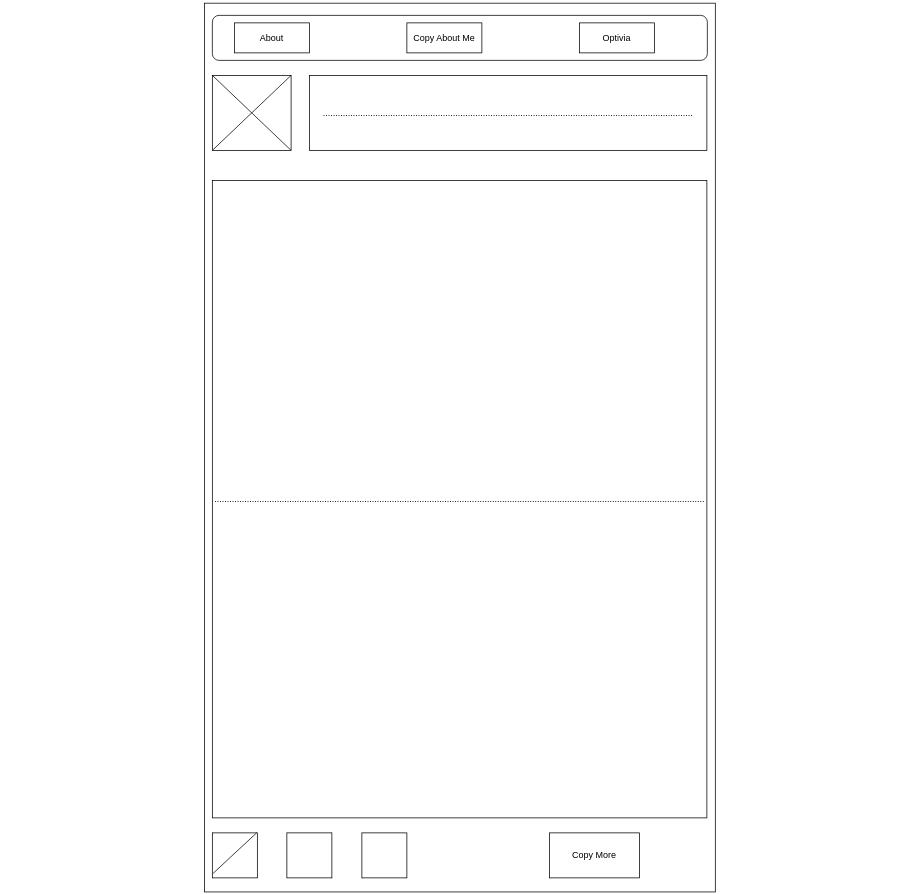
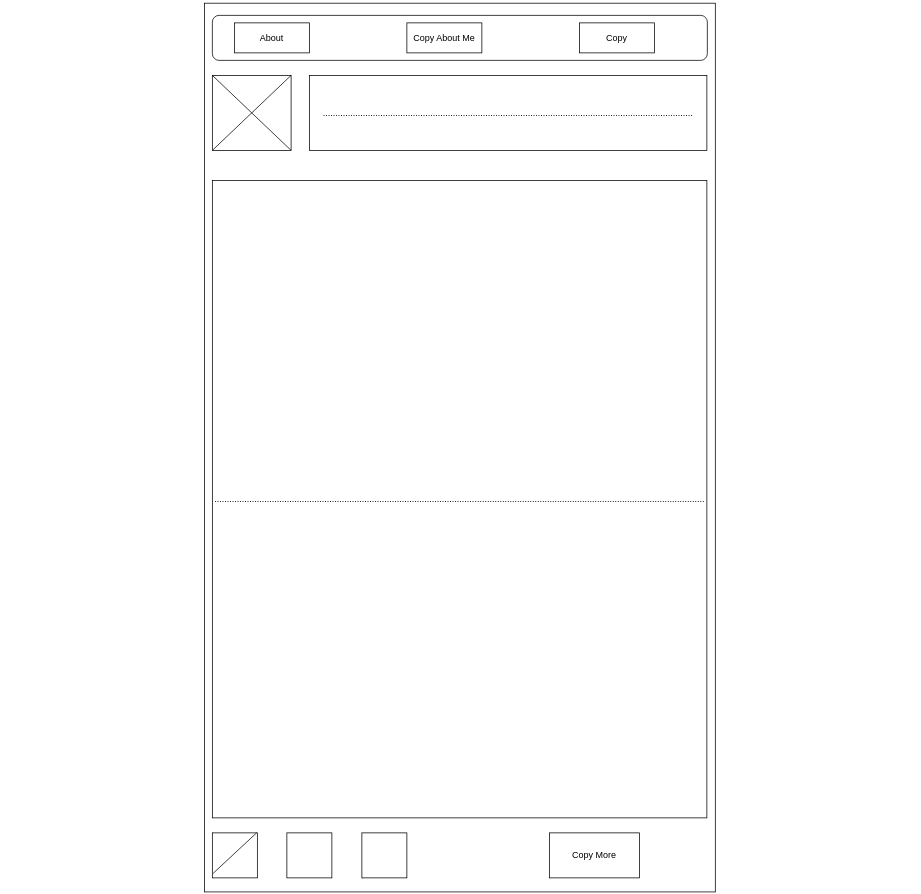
(617, 38) -> (617, 38)
